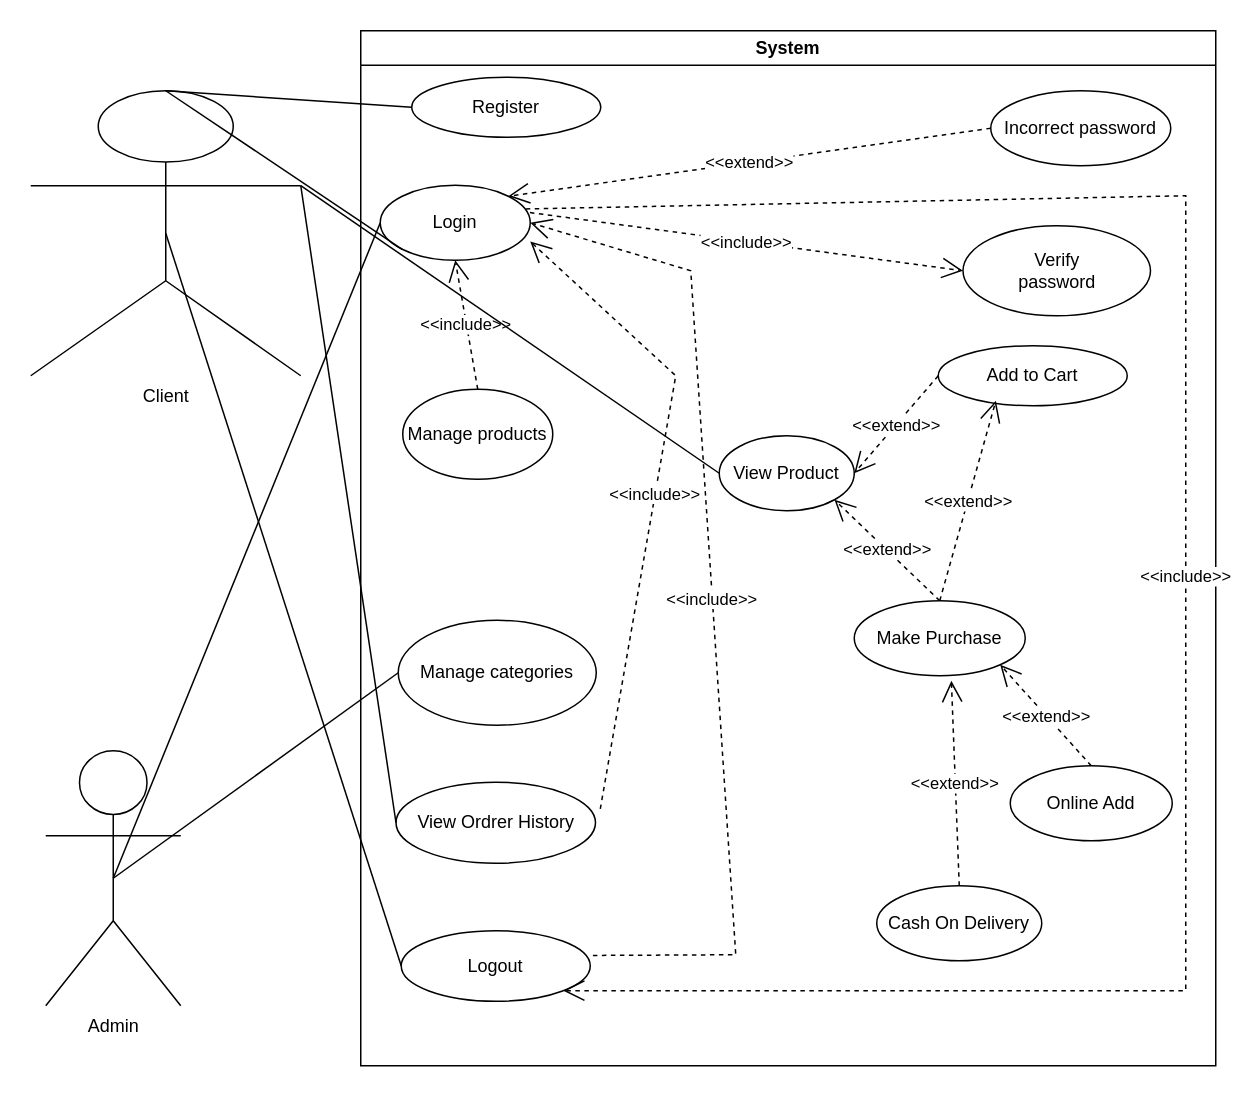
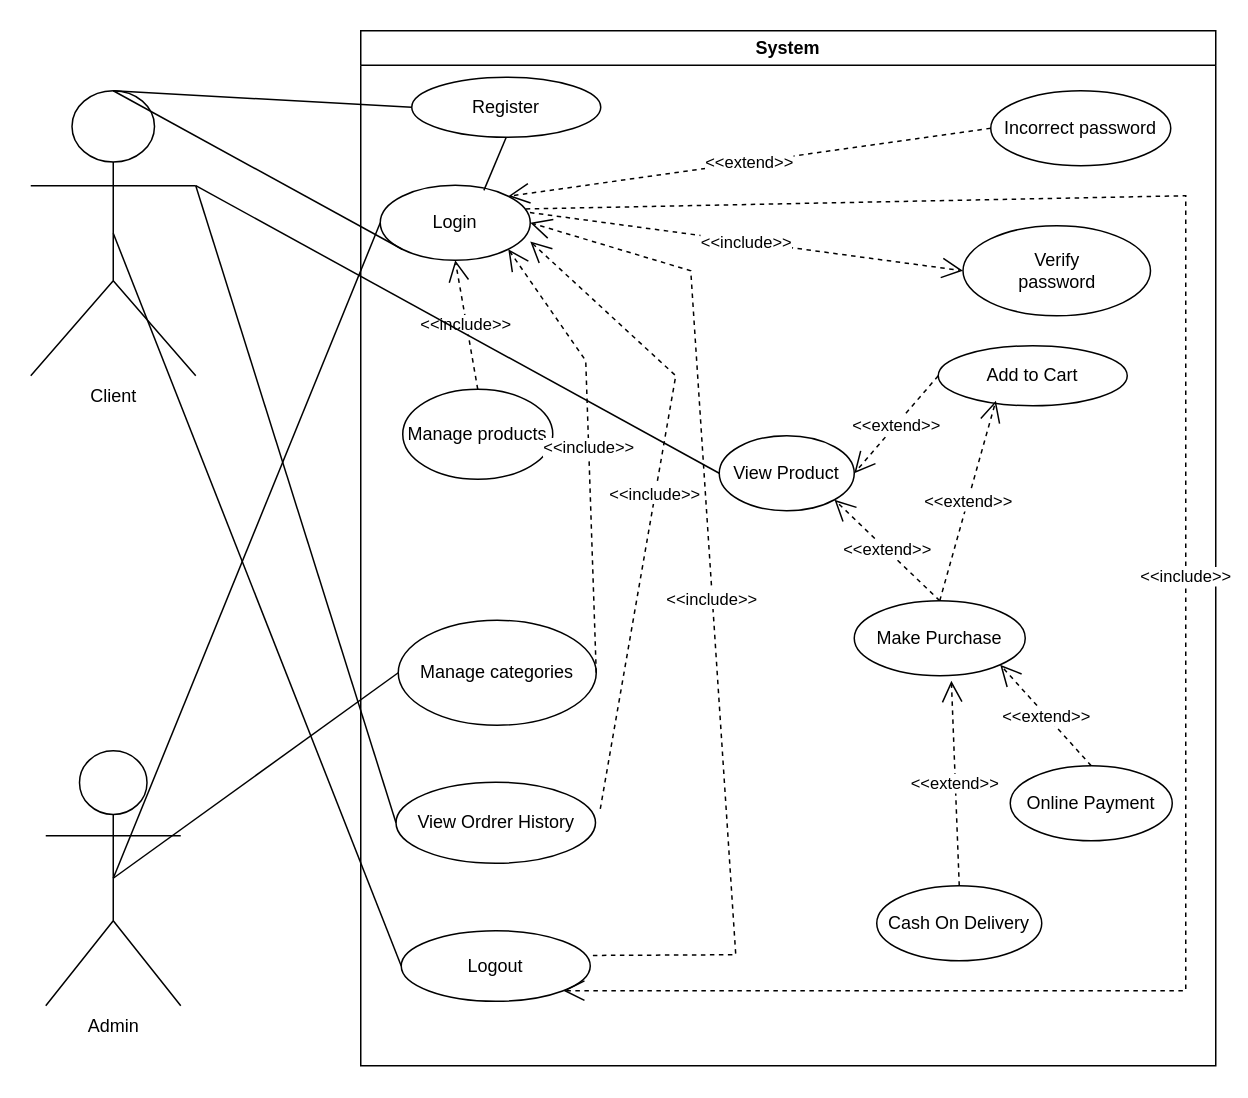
none -> (495, 164)
(166, 233) -> (113, 233)
none -> (589, 447)
(1091, 803) -> (1091, 803)
